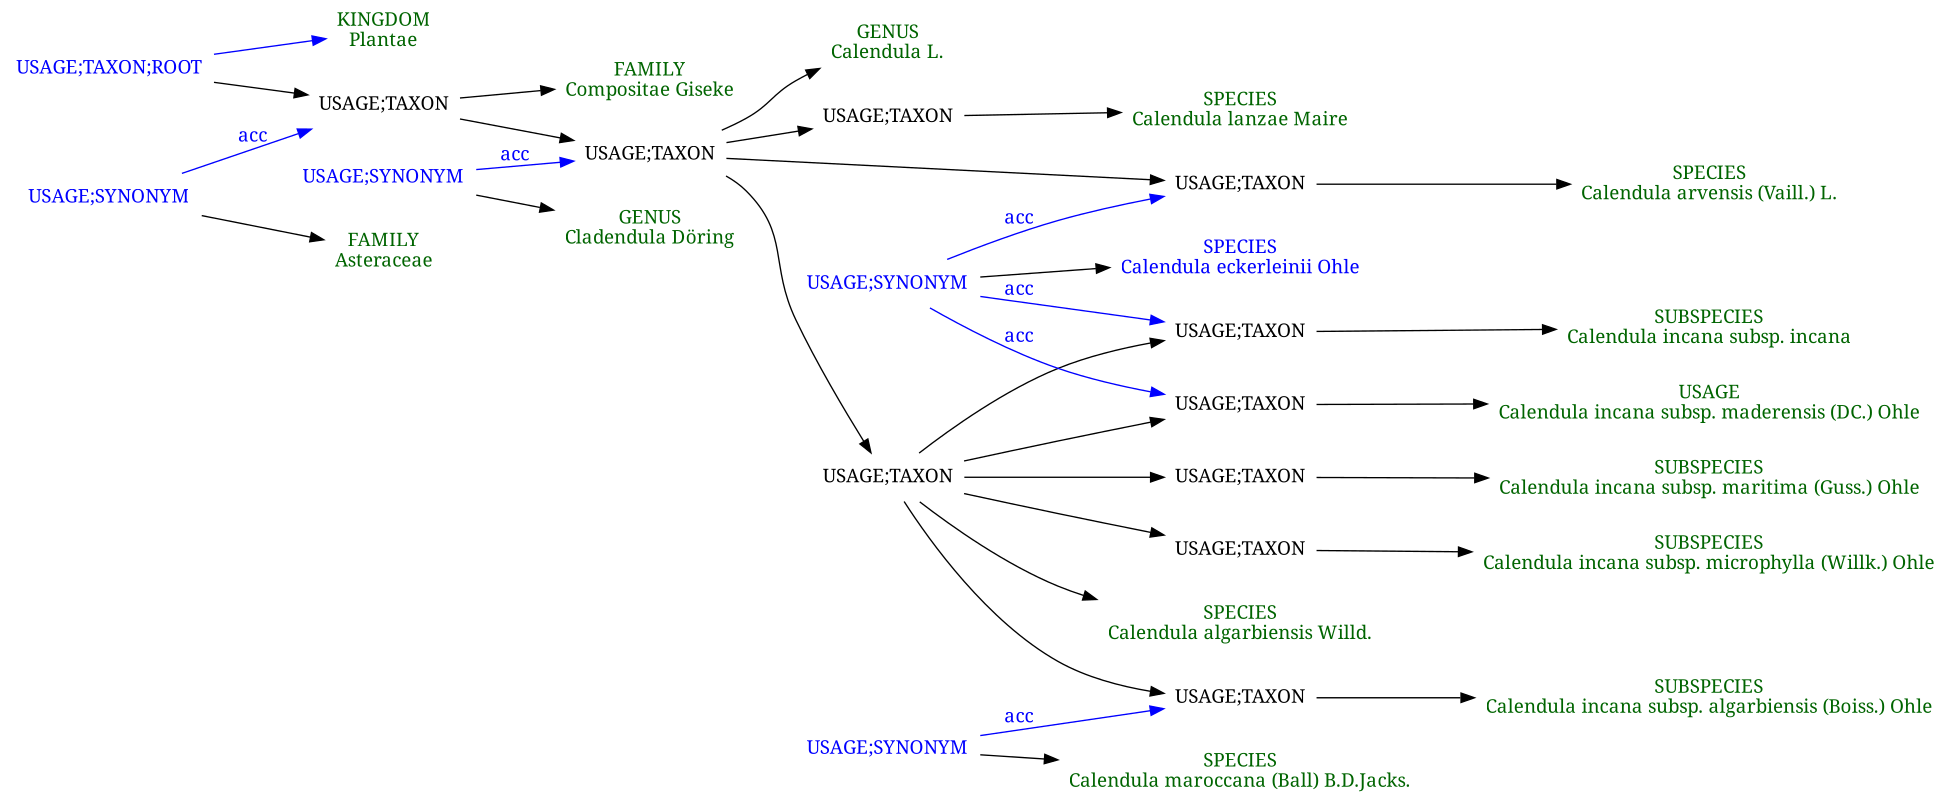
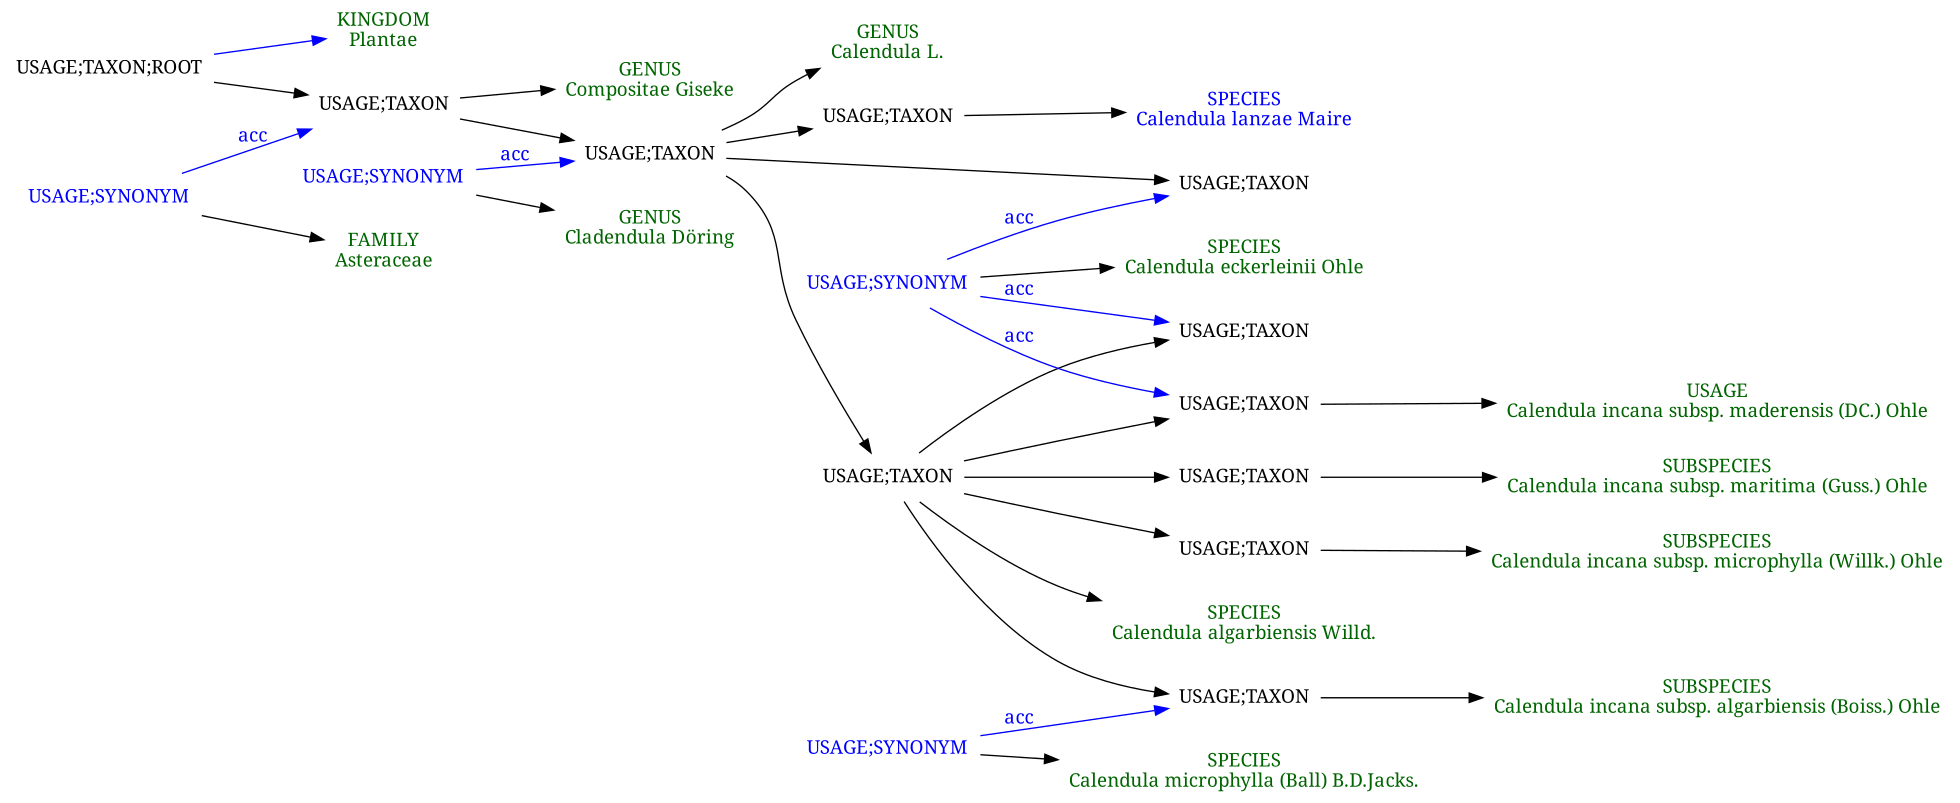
(110, 69) -> (110, 69)
(650, 81) -> (650, 81)
(1240, 110) -> (1244, 110)
(1709, 184) -> none
(1240, 258) -> (1244, 258)
(1709, 328) -> none
(1240, 772) -> (1244, 772)
